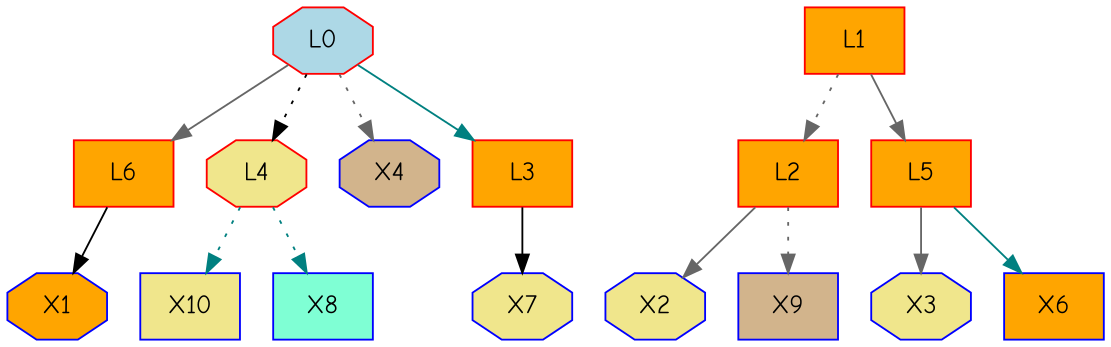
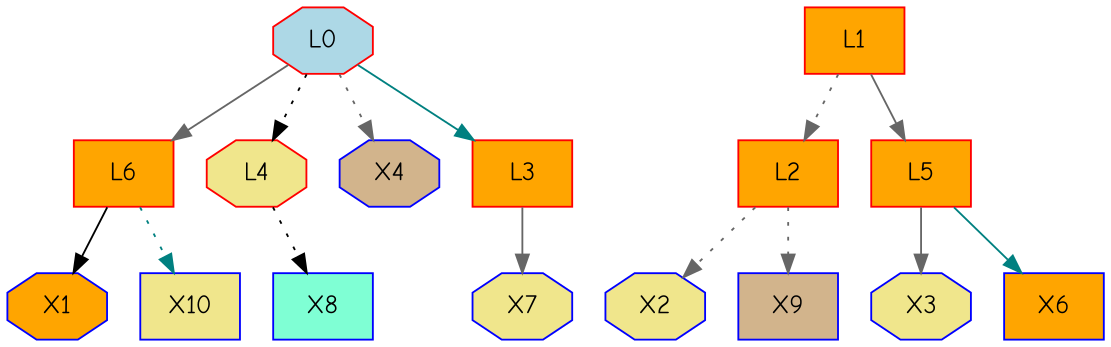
(522, 231) -> (522, 231)
(228, 232) -> (153, 232)
(286, 232) -> (286, 232)
(726, 236) -> (726, 236)
